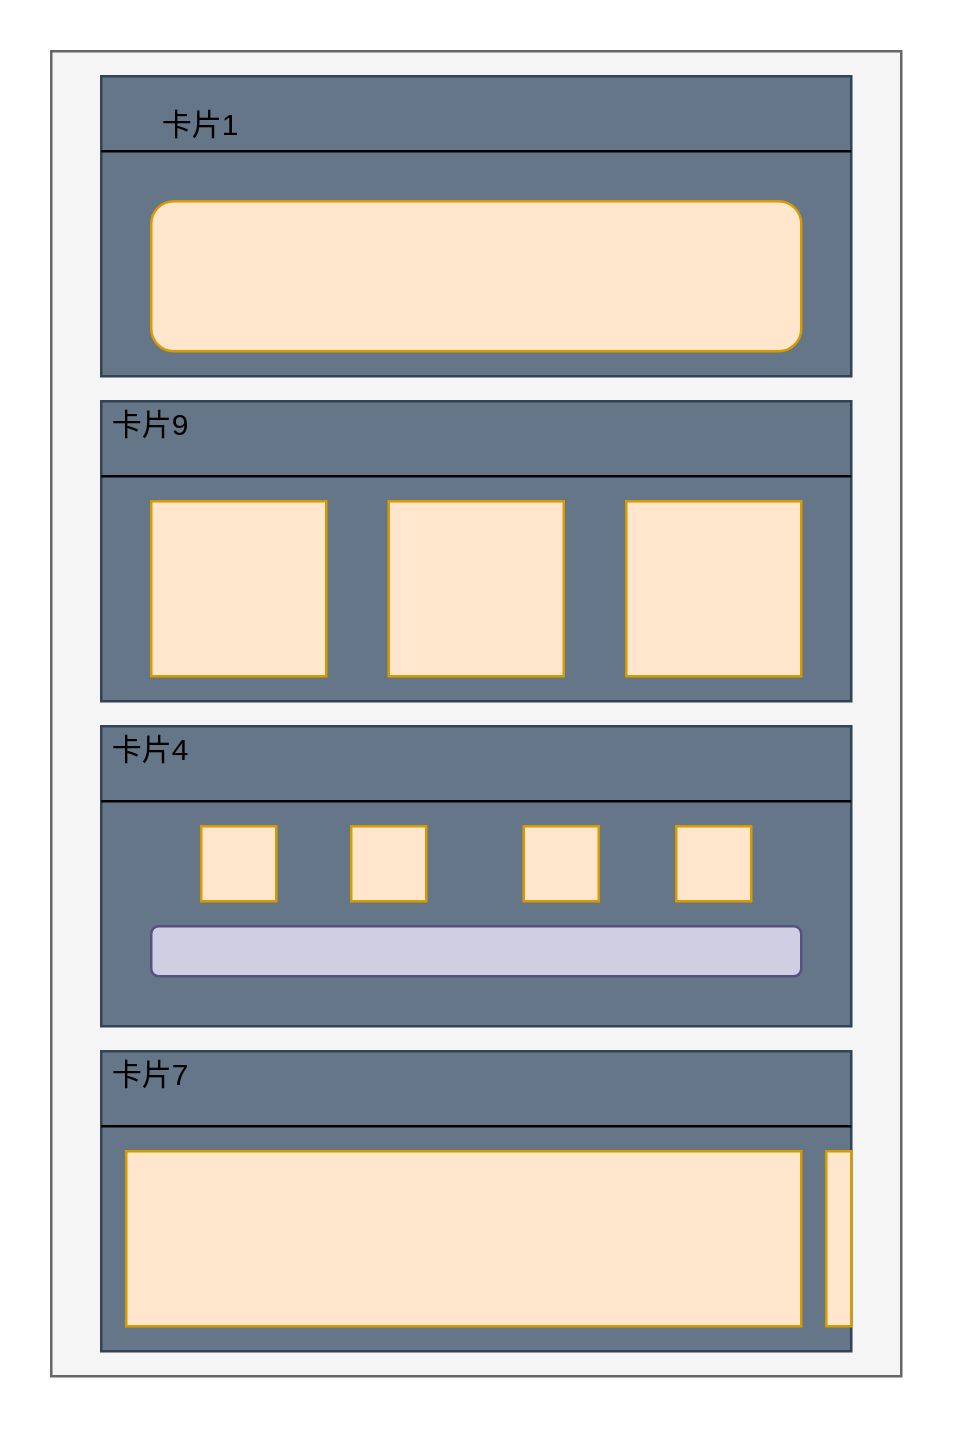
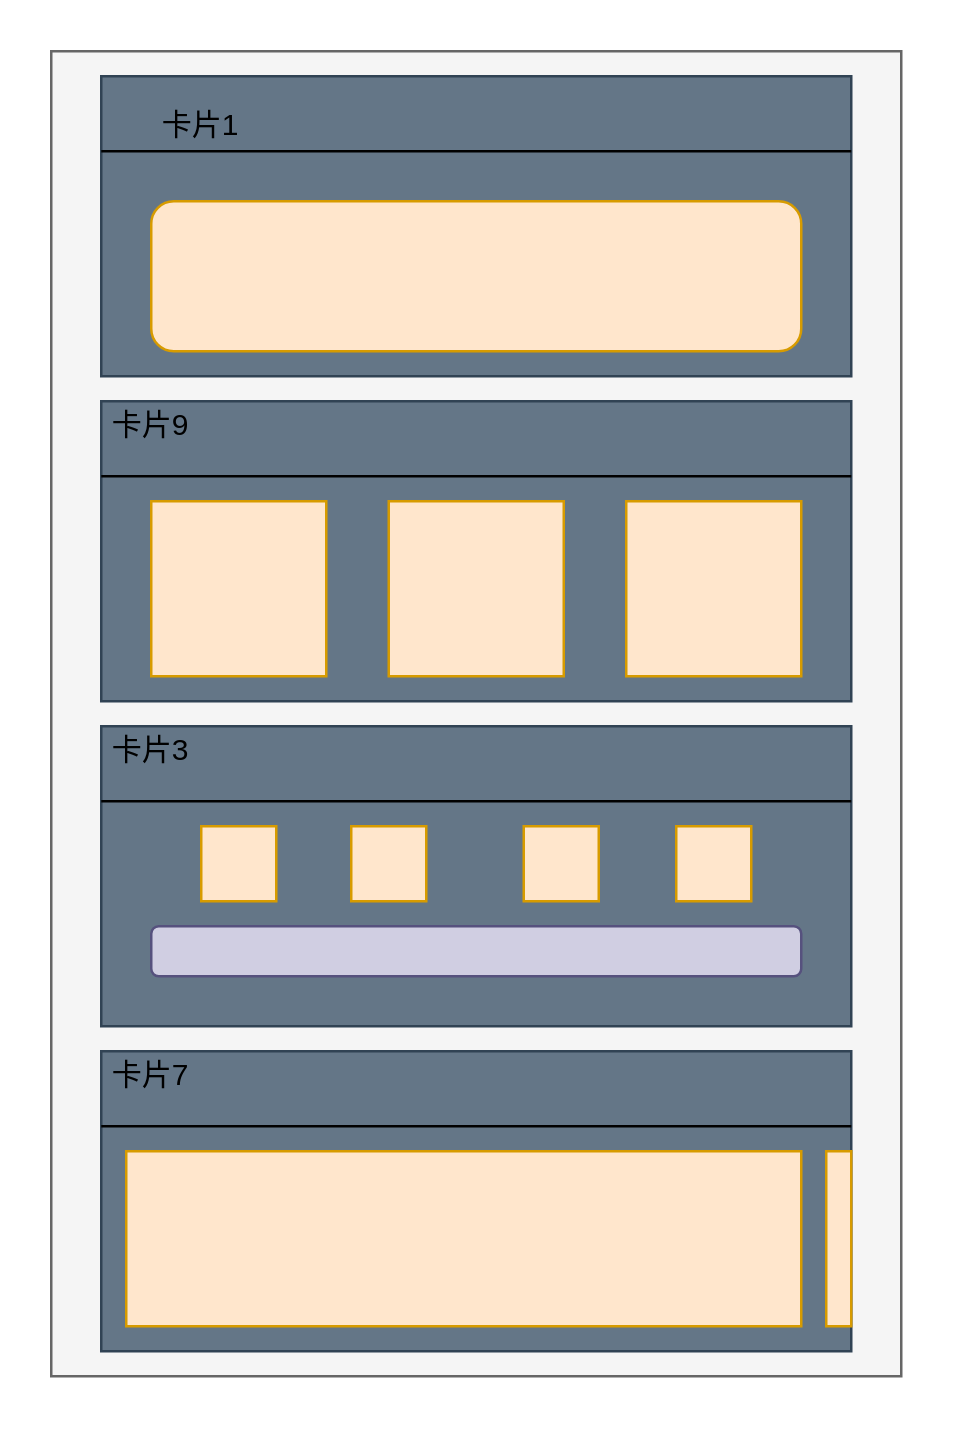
(151, 751) -> (151, 751)
